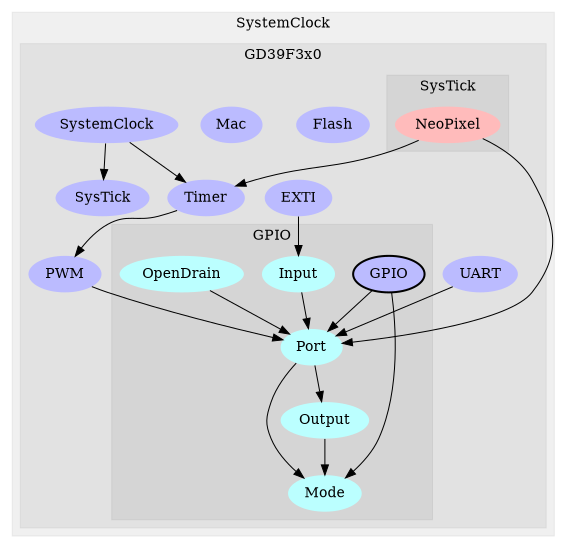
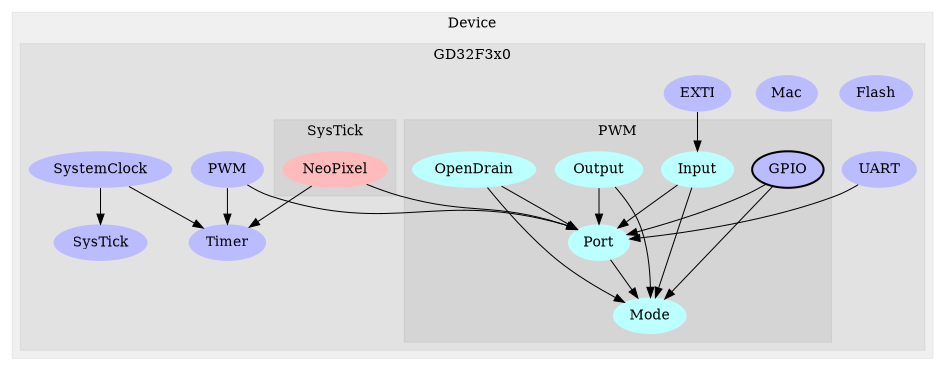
(283, 24) -> (473, 24)
(283, 55) -> (473, 55)
(146, 218) -> (227, 201)
(272, 236) -> (618, 131)
none -> (674, 240)
none -> (545, 250)
(317, 378) -> (599, 201)
